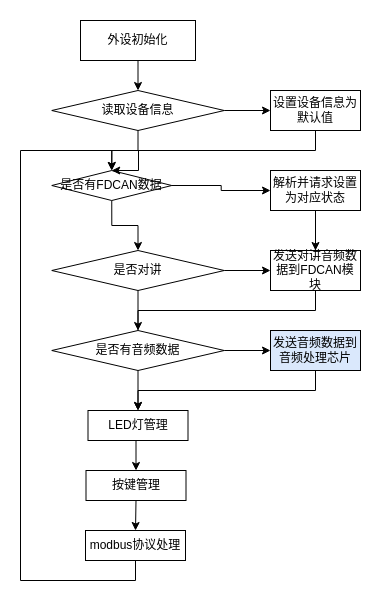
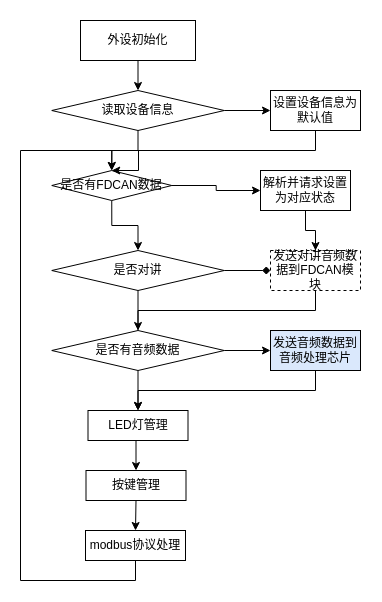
(316, 191) -> (306, 191)
(262, 271) -> (262, 271)
(316, 271) -> (316, 271)
